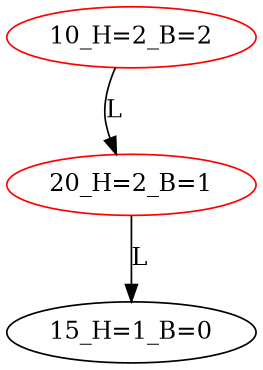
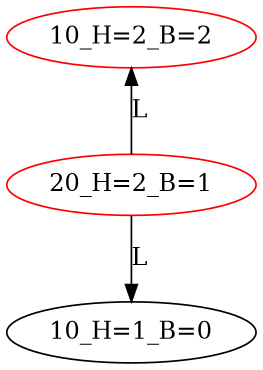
(105, 103) -> (131, 120)
(131, 332) -> (131, 332)
